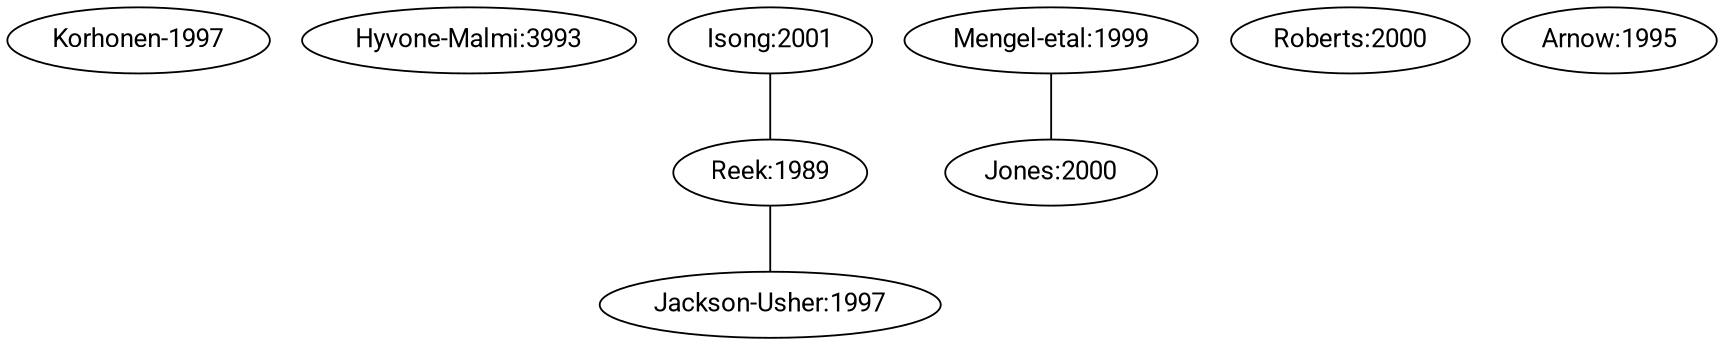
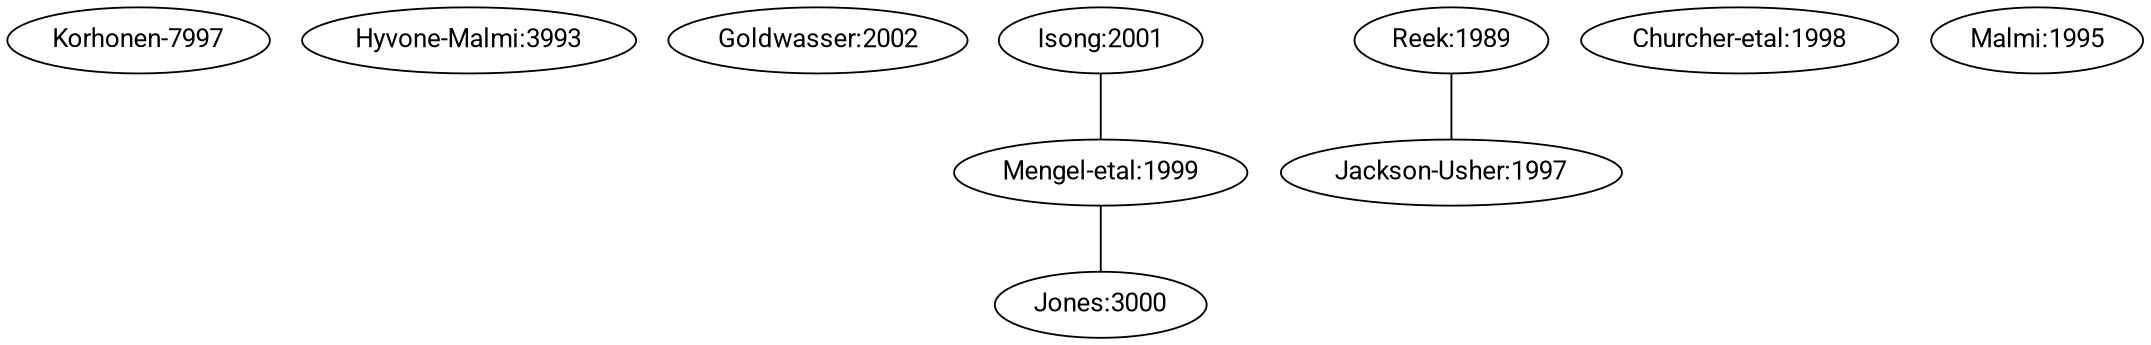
(139, 40) -> (139, 40)
none -> (818, 40)
(1350, 40) -> none
(1609, 40) -> (2037, 40)
none -> (1740, 40)
(770, 107) -> (1101, 107)
(1051, 173) -> (1101, 305)
